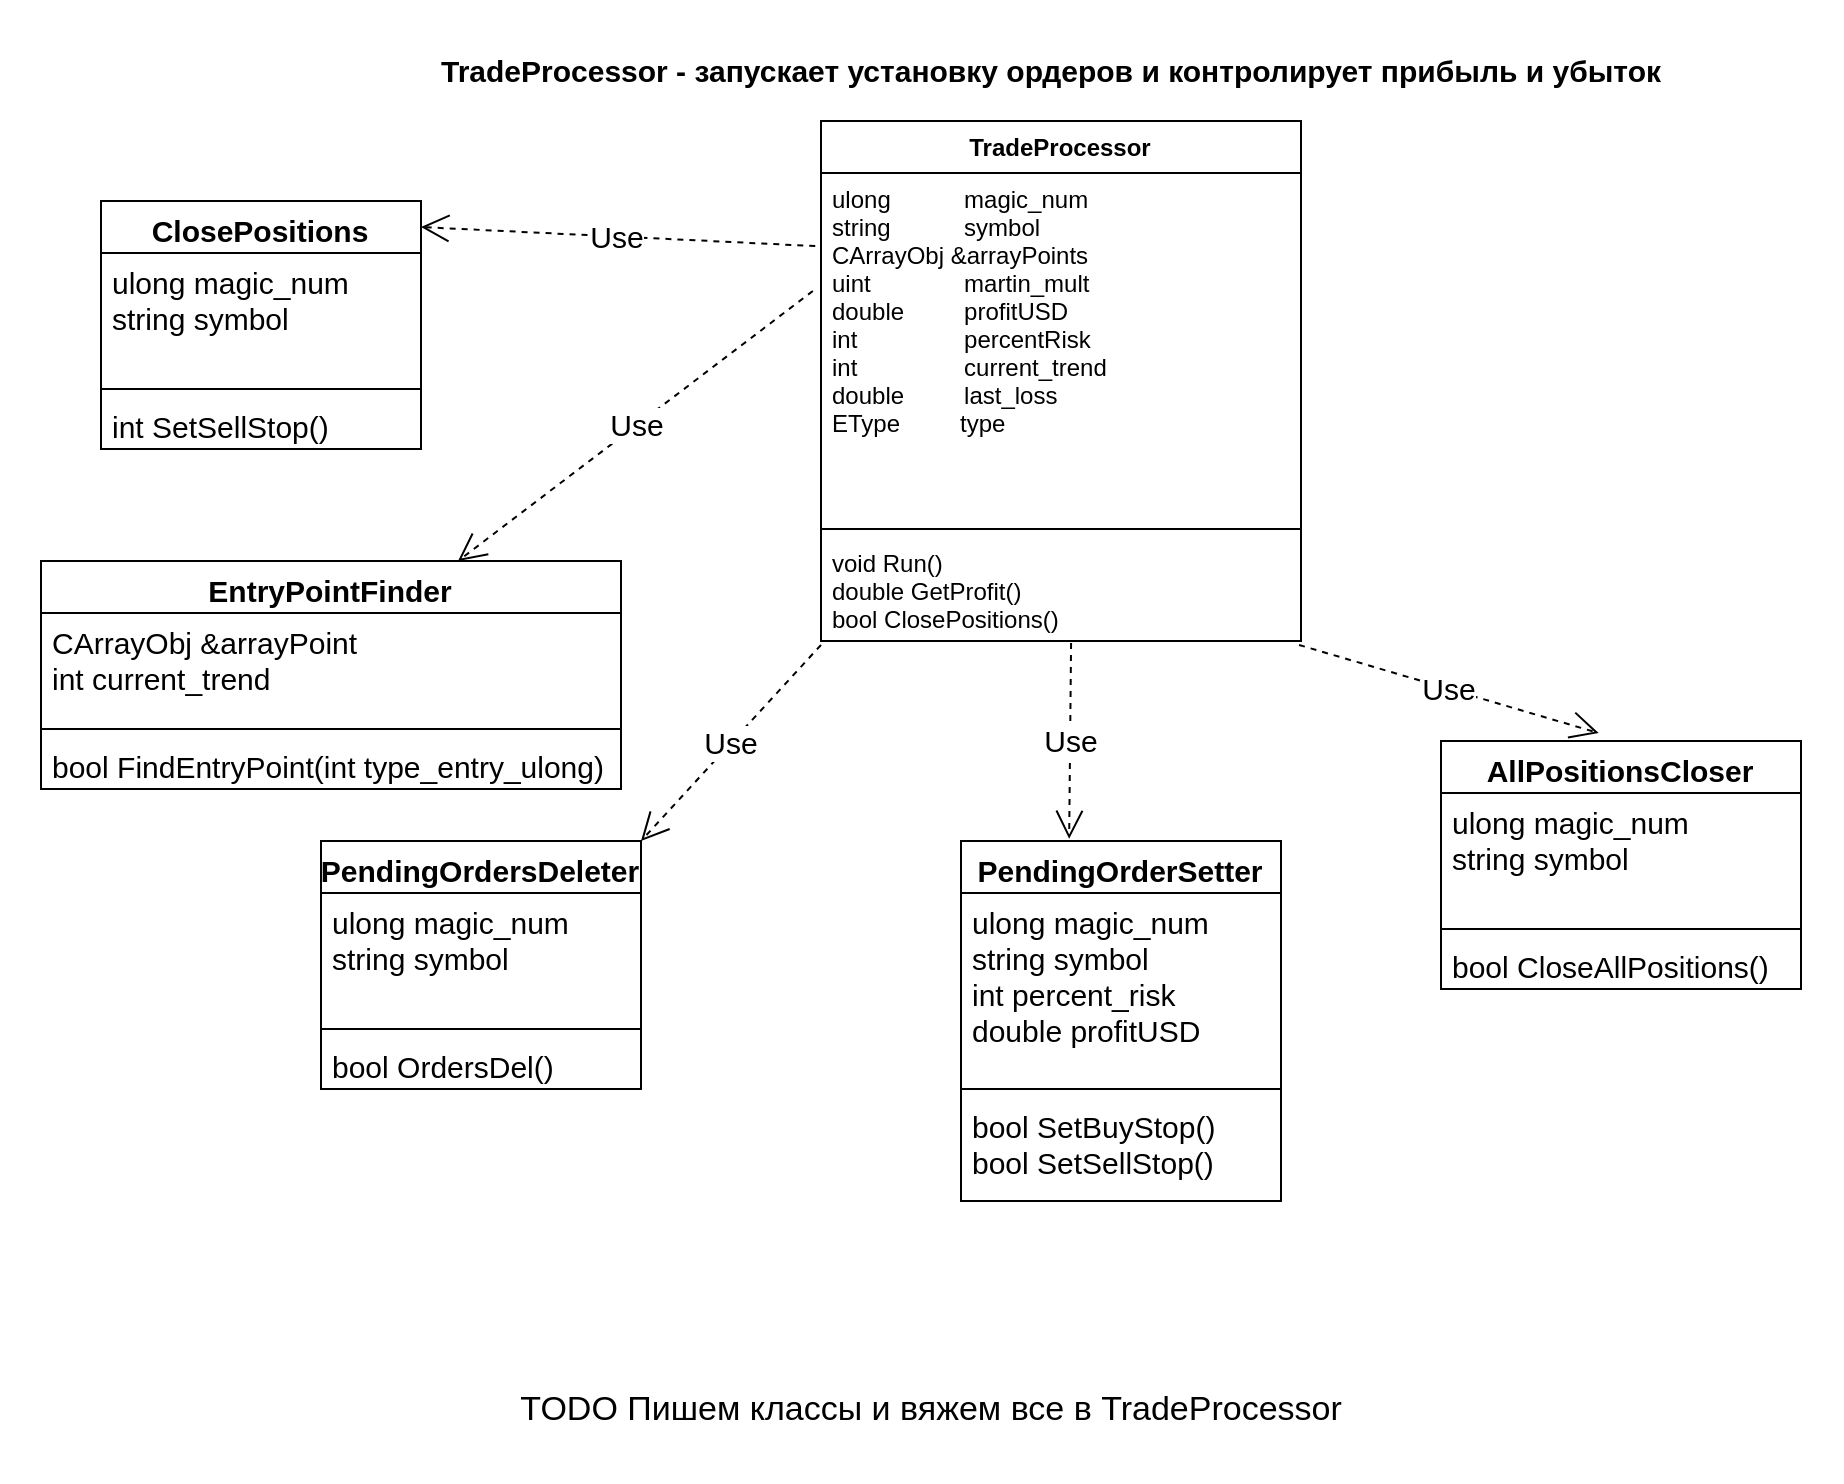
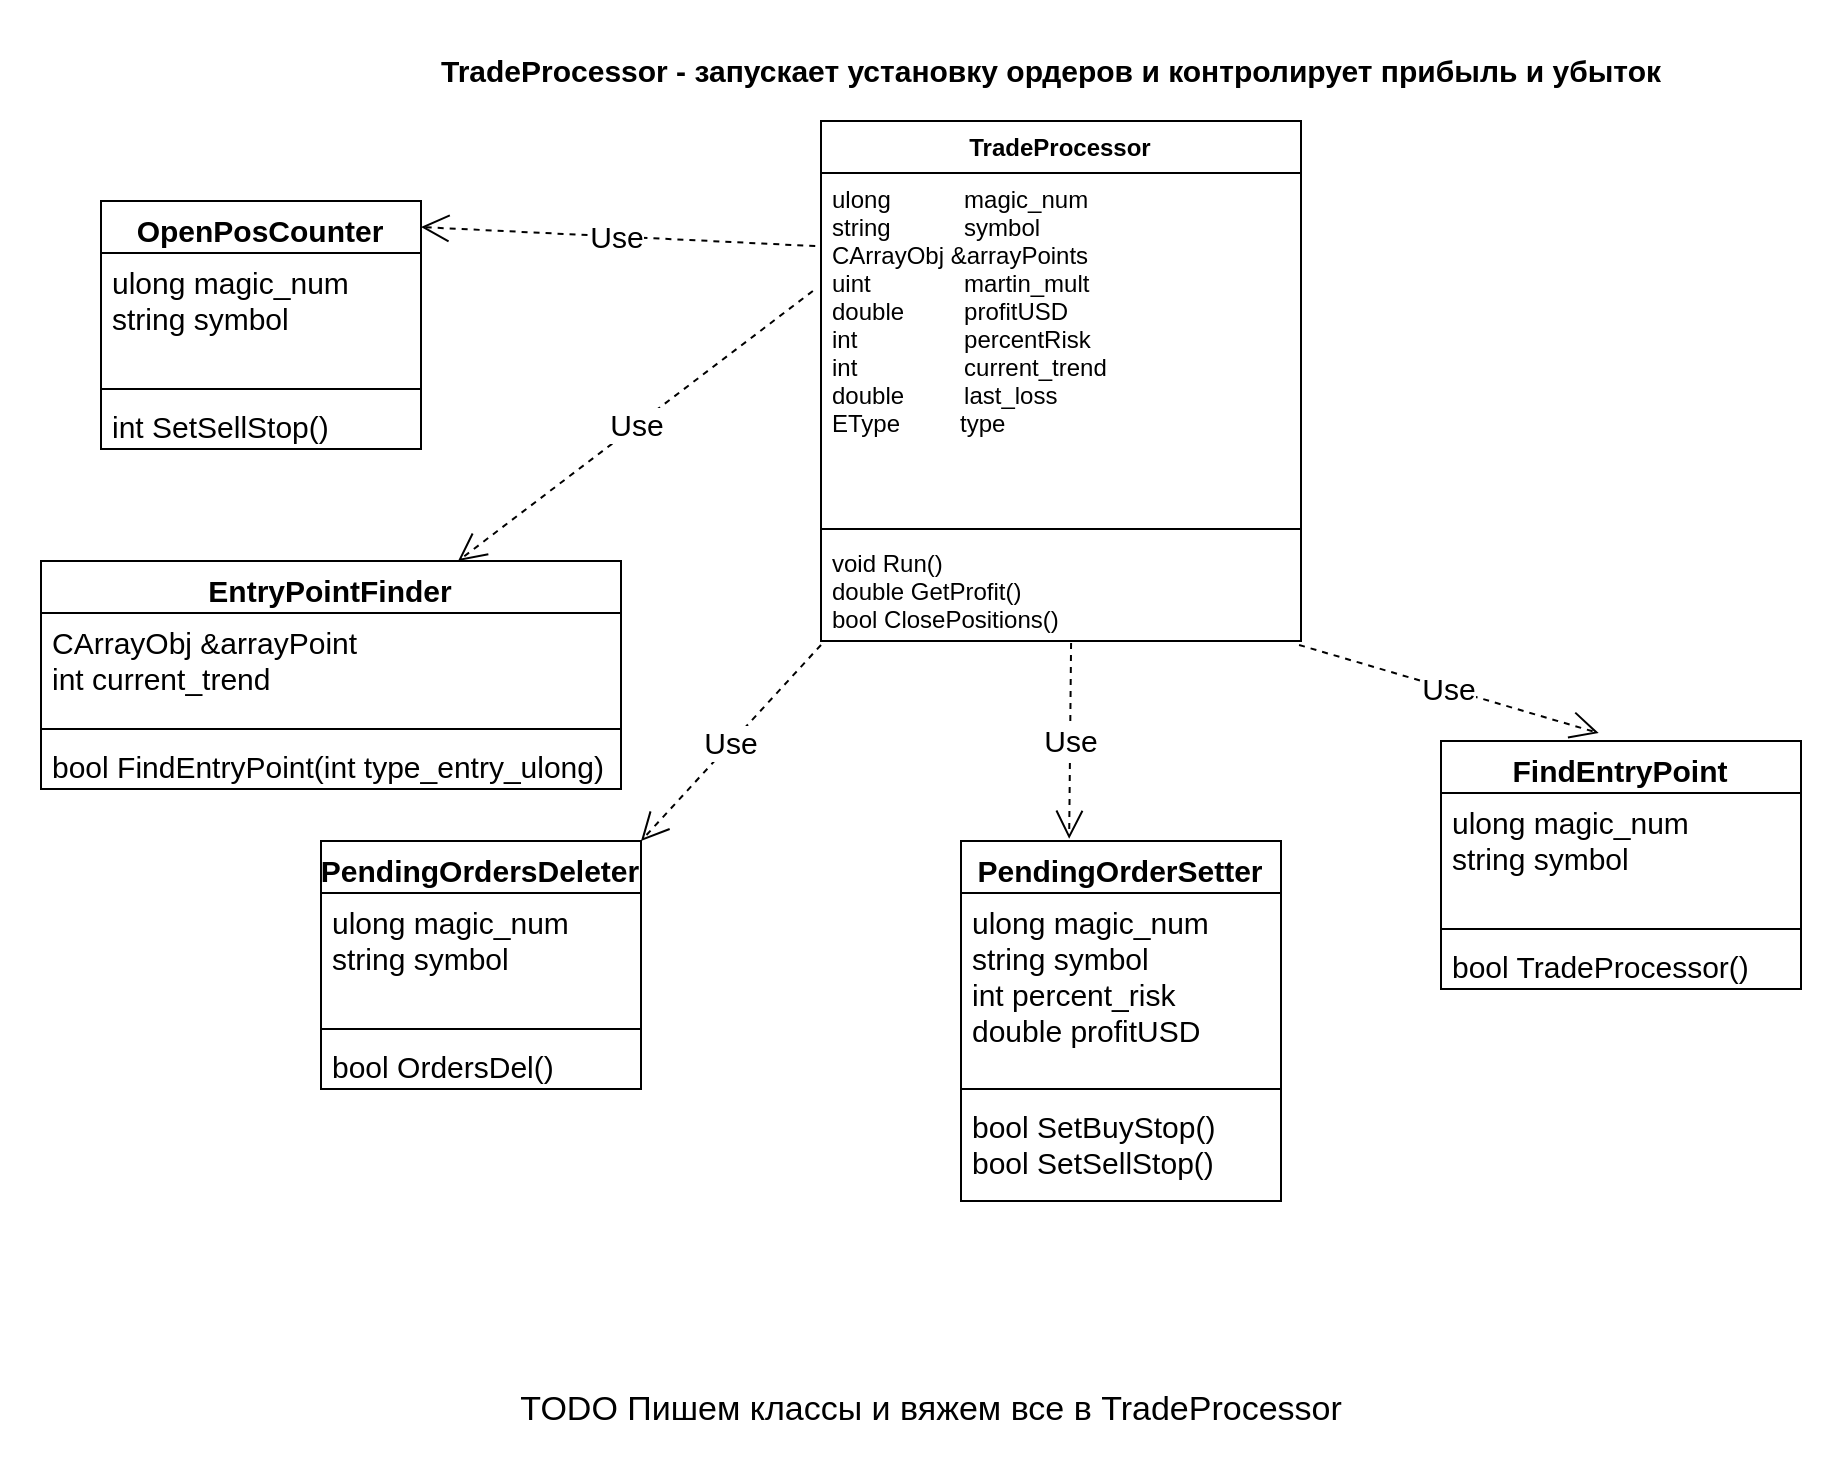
(260, 232) -> (260, 232)
(1620, 772) -> (1620, 772)
(1626, 968) -> (1621, 968)
